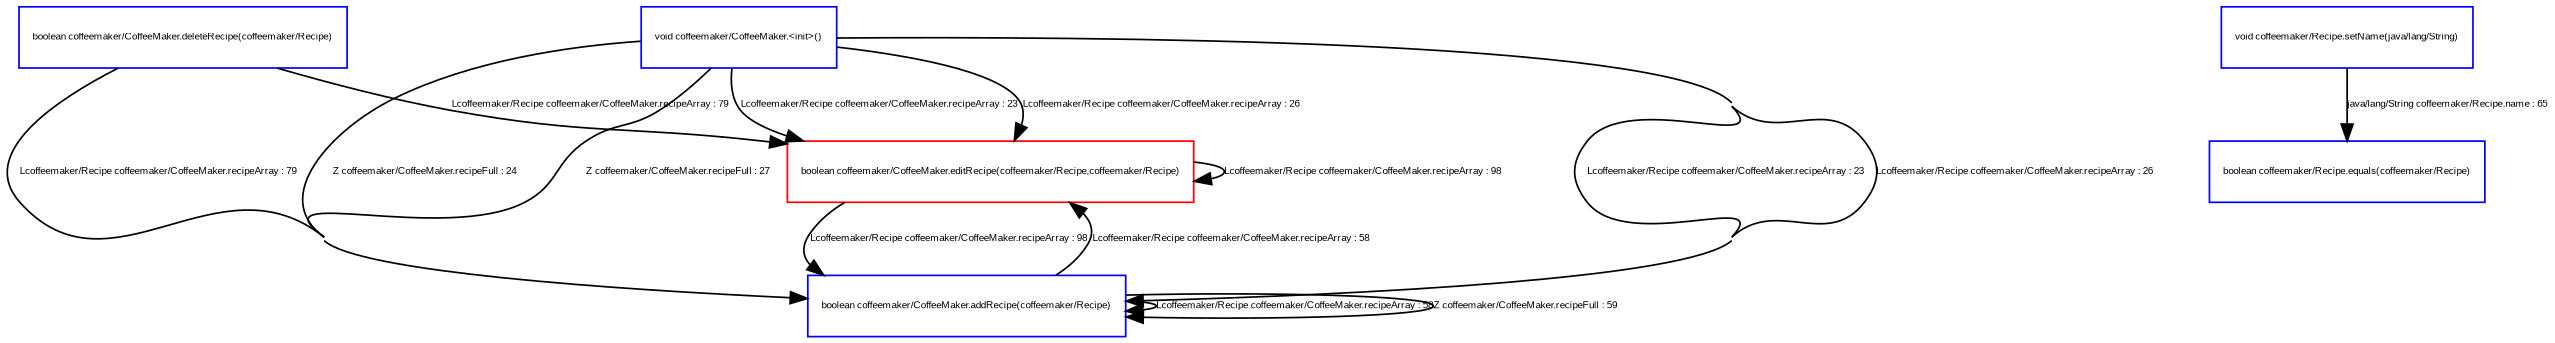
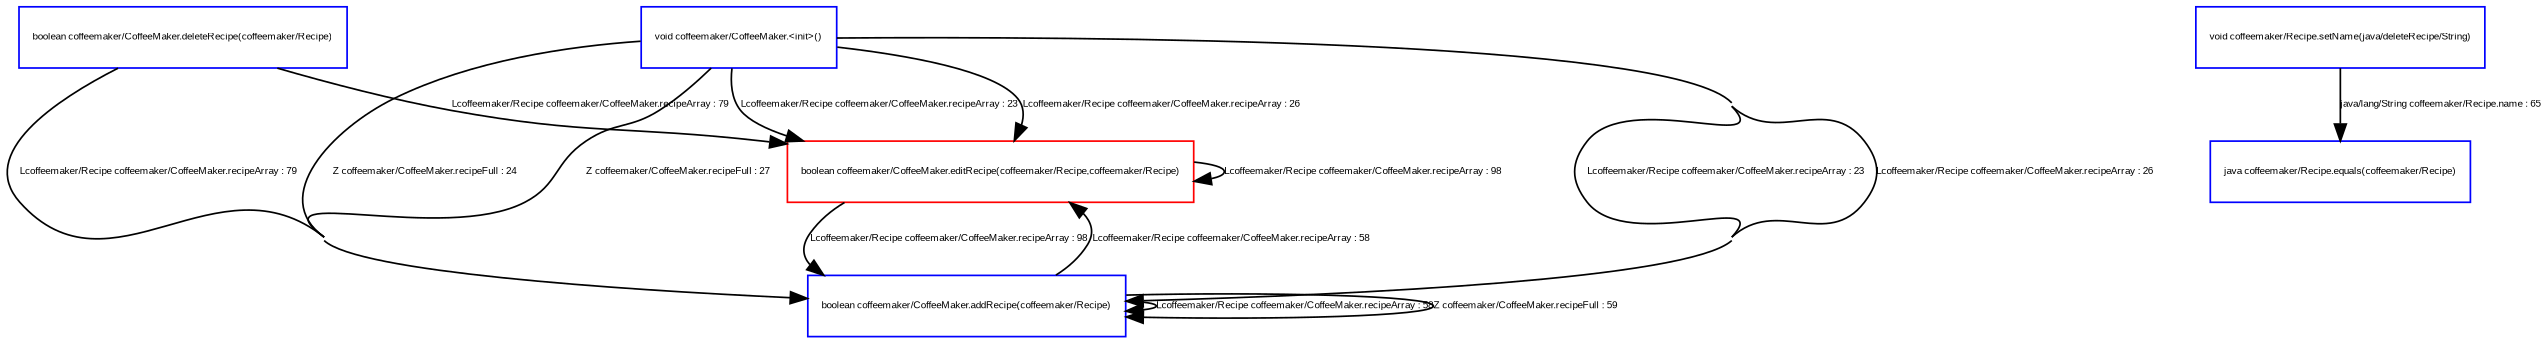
(2347, 37) -> (2340, 37)
(2347, 172) -> (2340, 172)
